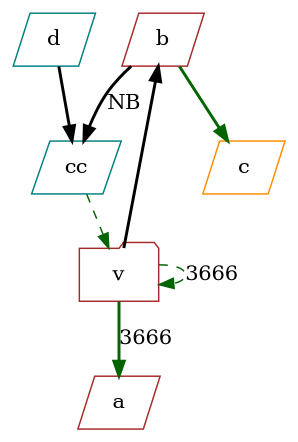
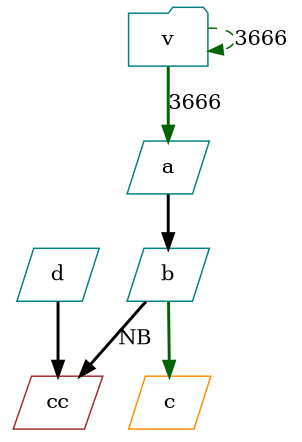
(163, 40) -> (168, 275)
(140, 165) -> (168, 214)
(76, 168) -> (58, 403)
(95, 214) -> none
(119, 275) -> (168, 40)
(119, 403) -> (168, 168)
